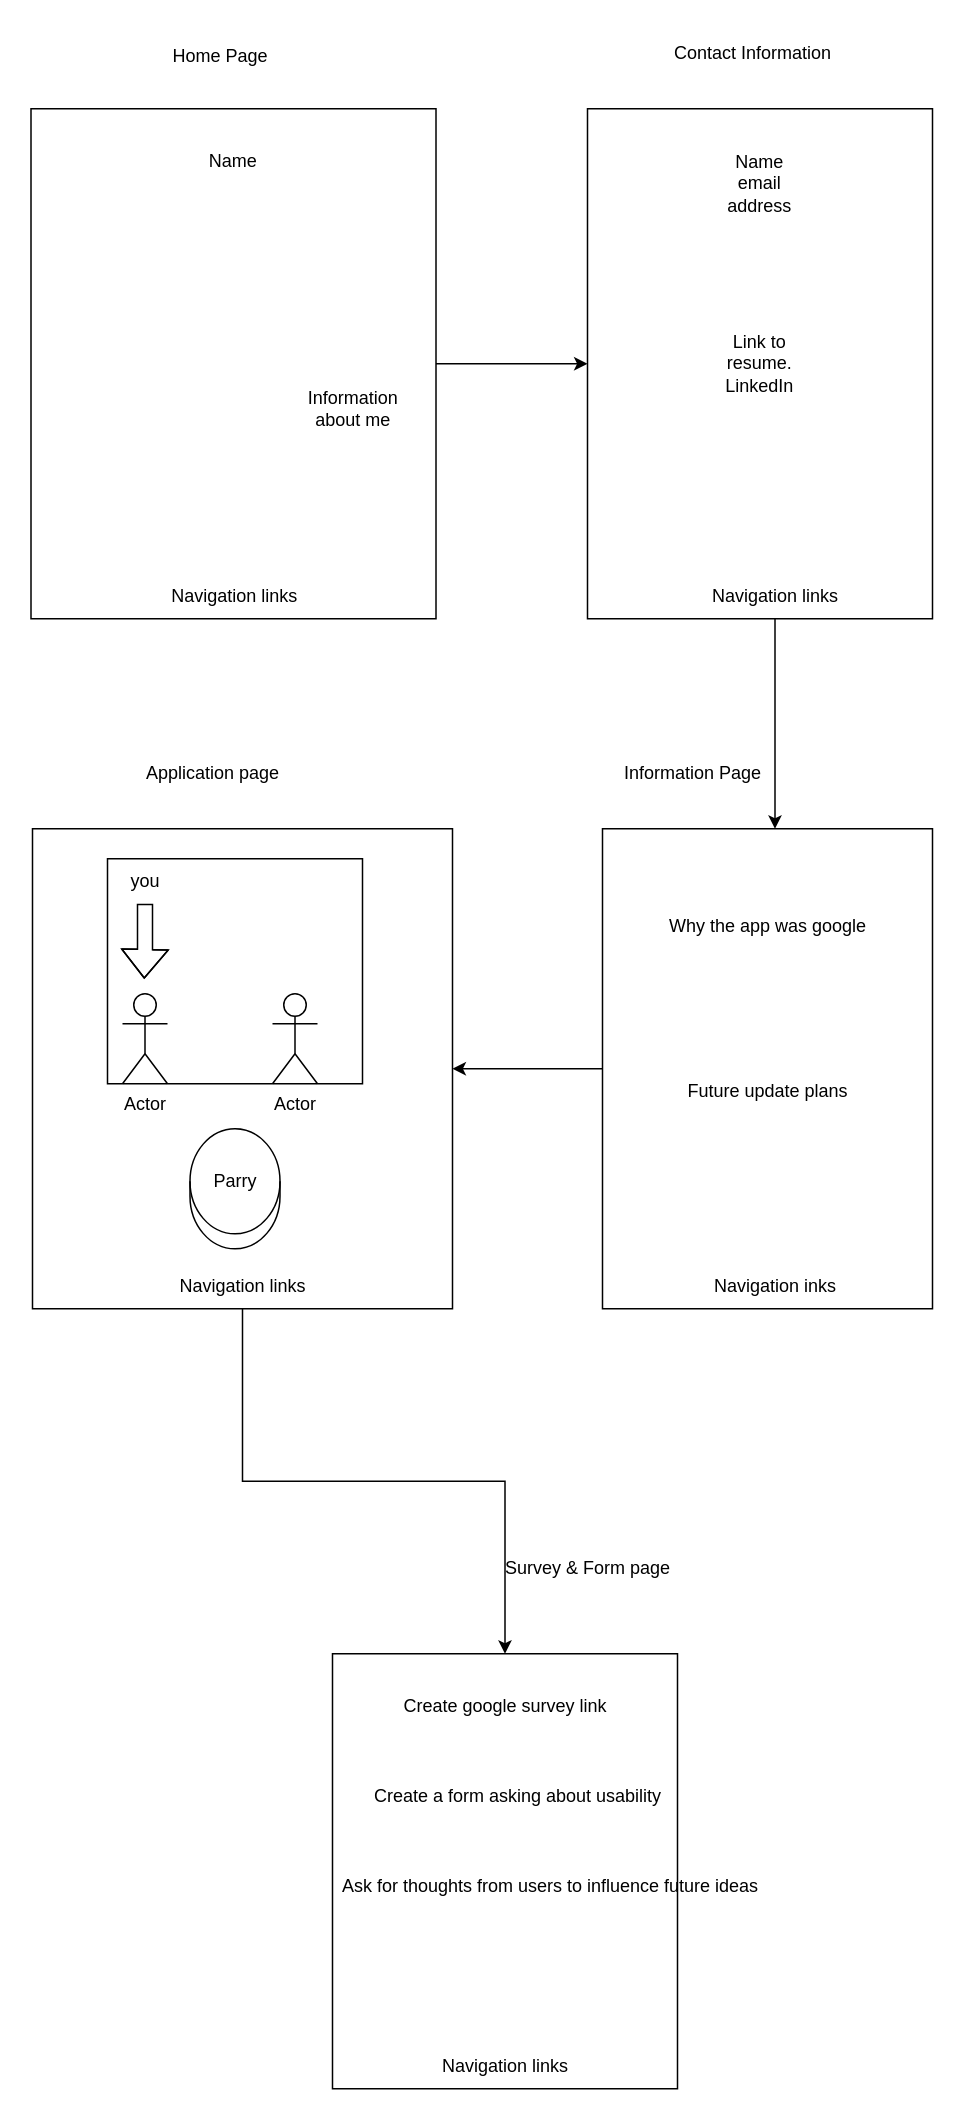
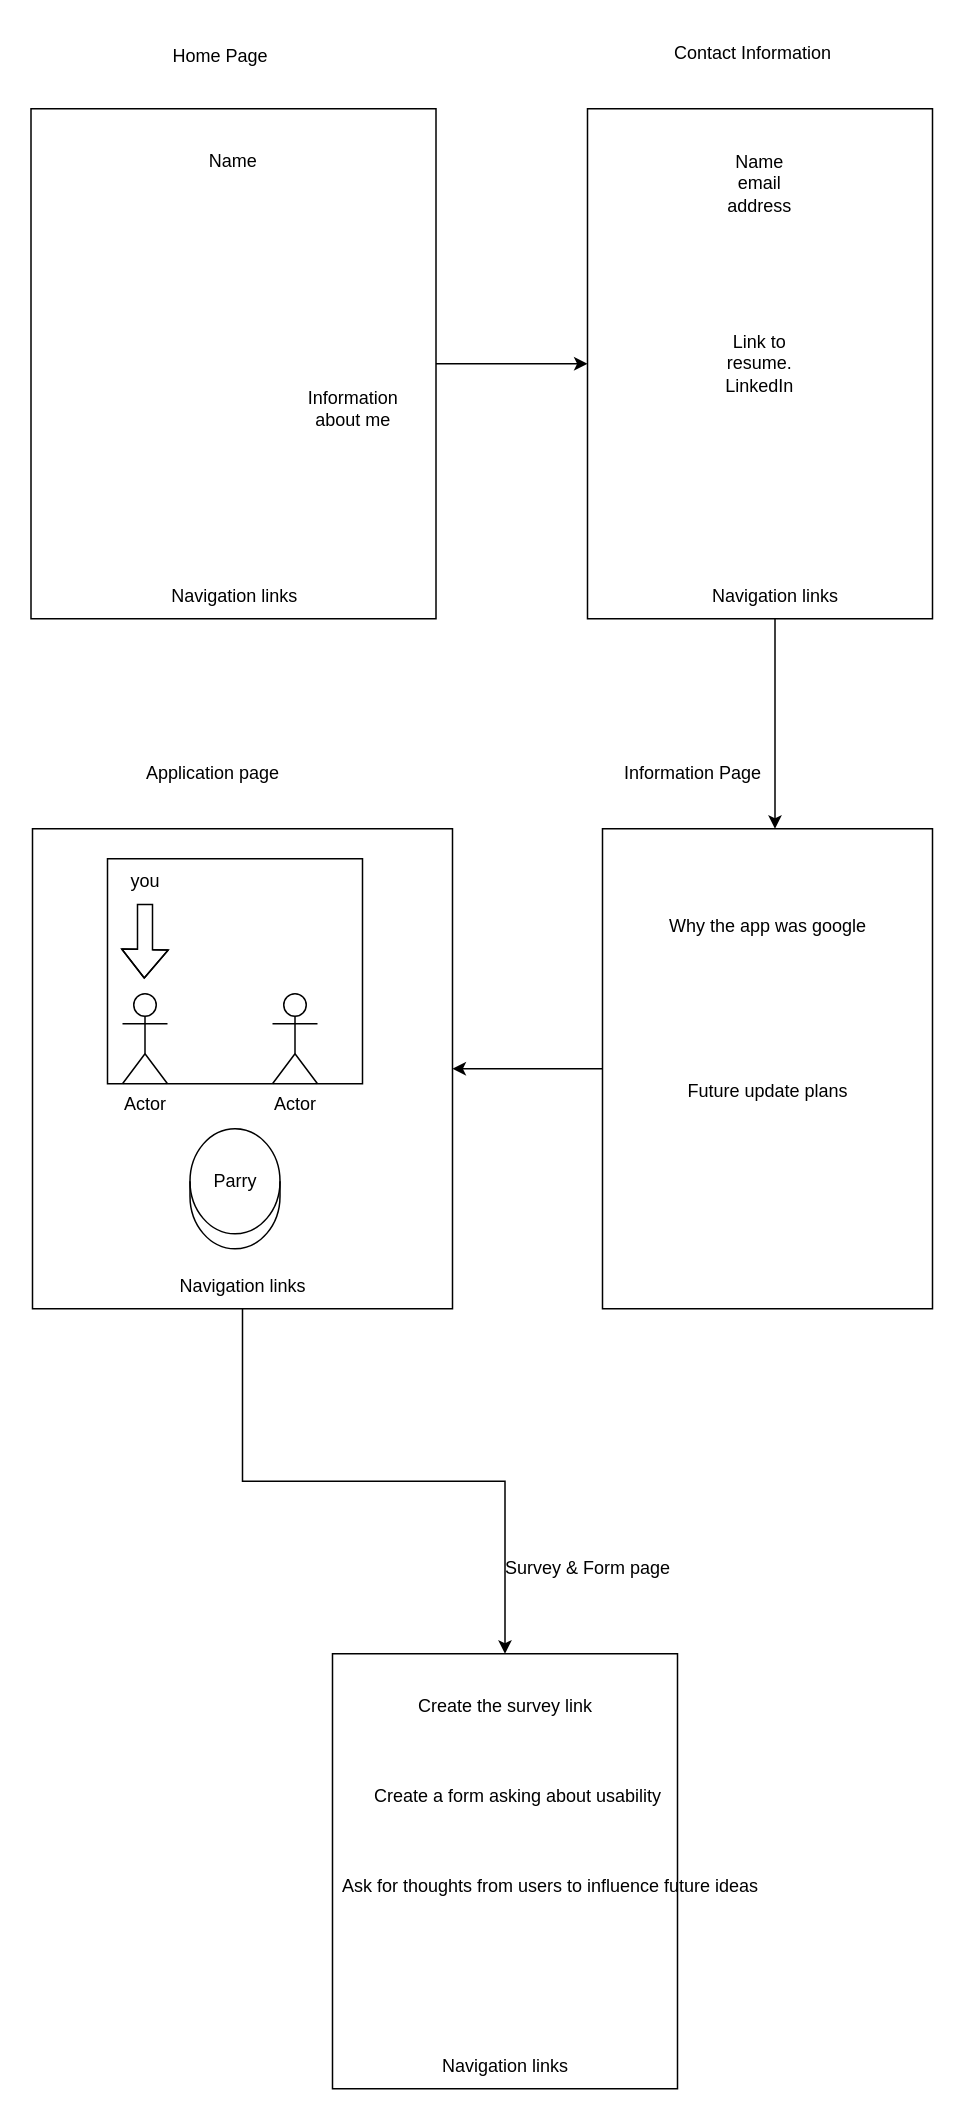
(775, 1286) -> none
(506, 1706) -> (506, 1706)
